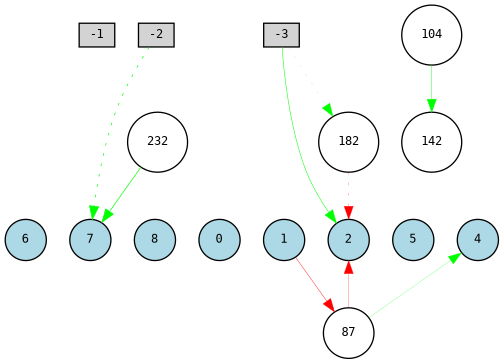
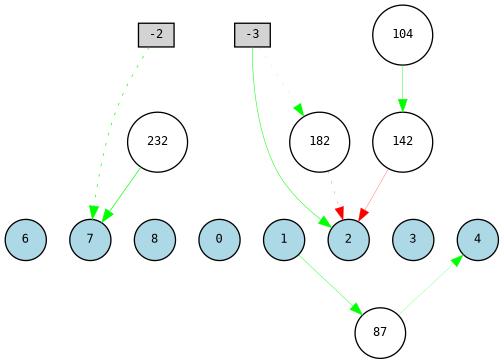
(97, 35) -> none
(413, 240) -> (413, 240)
(311, 279) -> (326, 280)
(349, 291) -> (377, 189)
